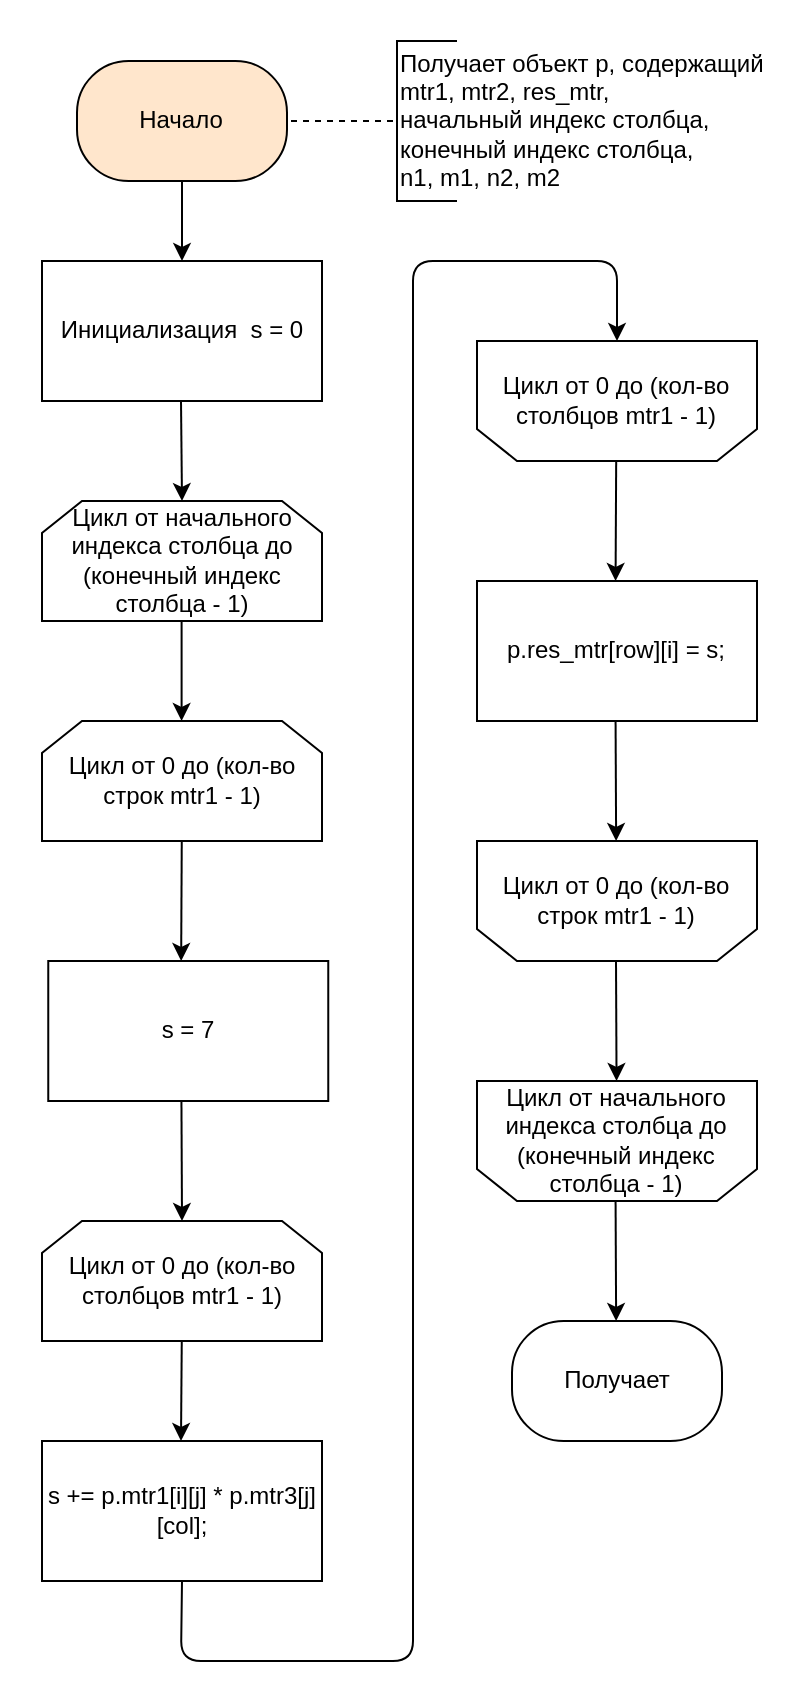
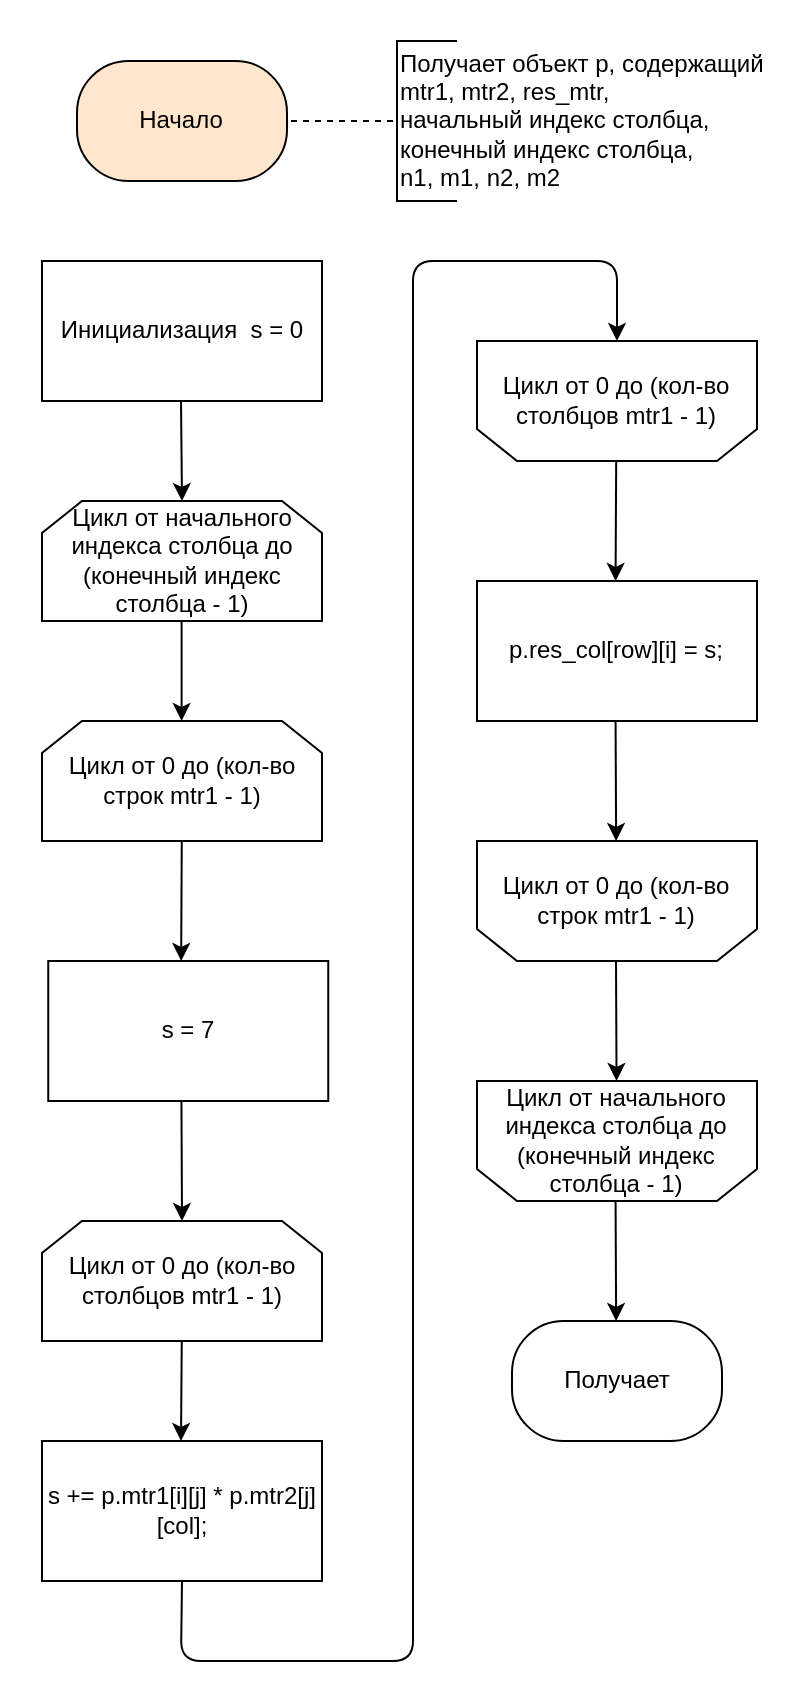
(182, 214) -> none
(617, 651) -> (617, 651)
(183, 1511) -> (183, 1511)
